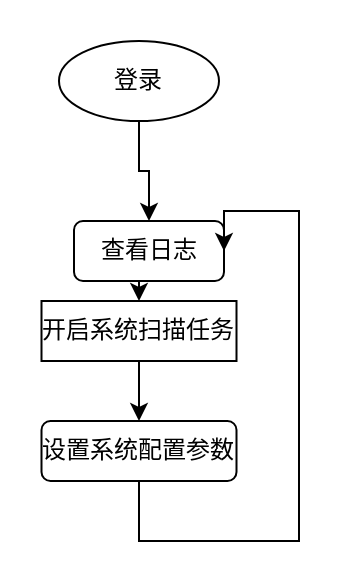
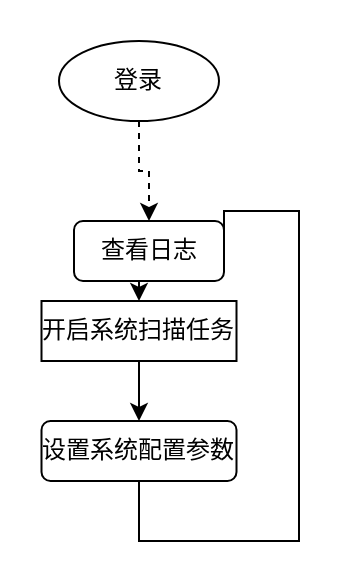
(139, 170) -> (139, 170)
(224, 236) -> (224, 241)
